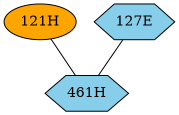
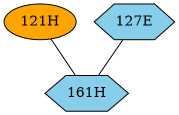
(87, 93) -> (87, 93)
